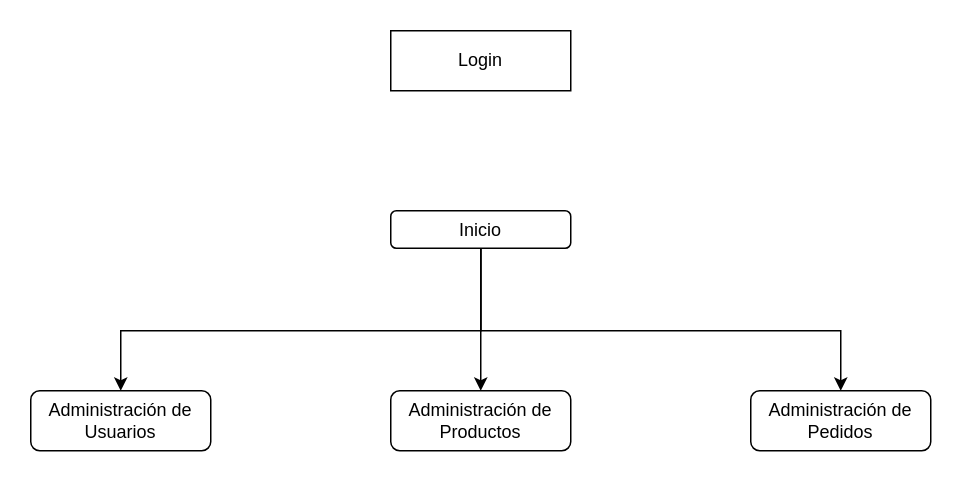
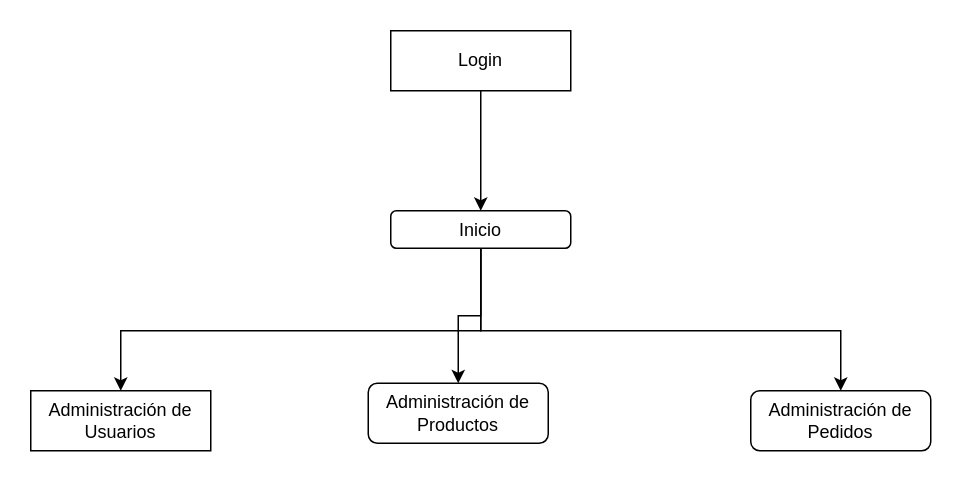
none -> (481, 146)
(121, 421) -> (121, 421)
(481, 421) -> (458, 413)
